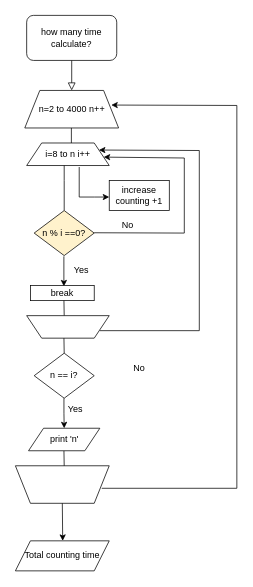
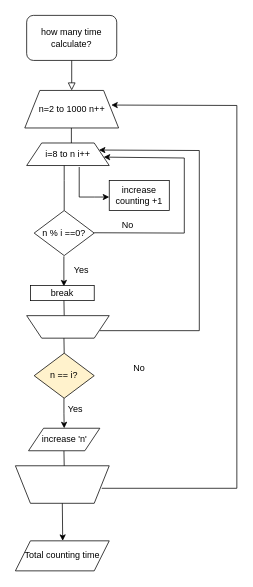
(72, 109) -> (72, 109)
(64, 233) -> (64, 233)
(64, 375) -> (64, 375)
(65, 439) -> (65, 439)
